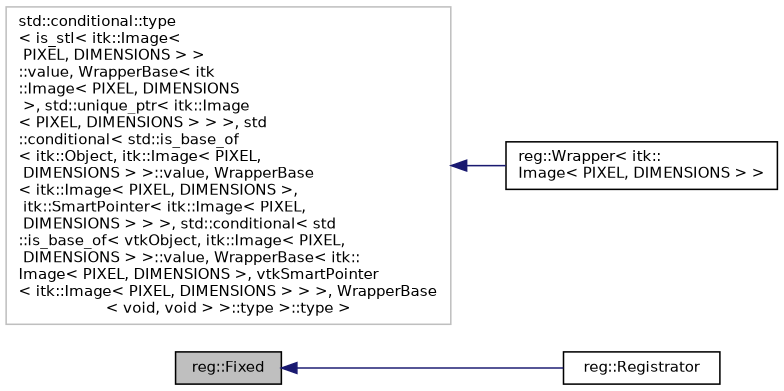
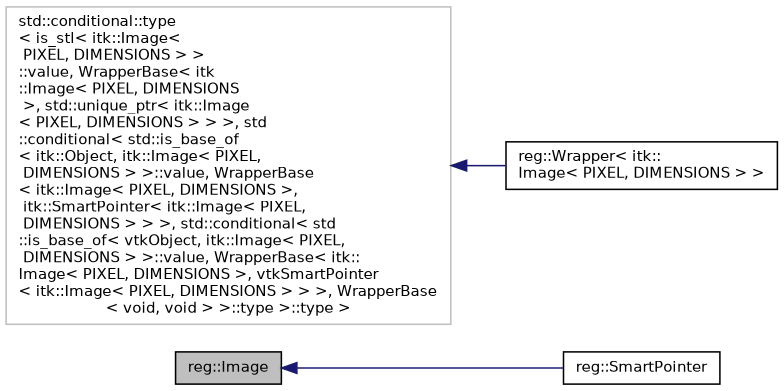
(228, 368) -> (228, 368)
(642, 368) -> (642, 368)
